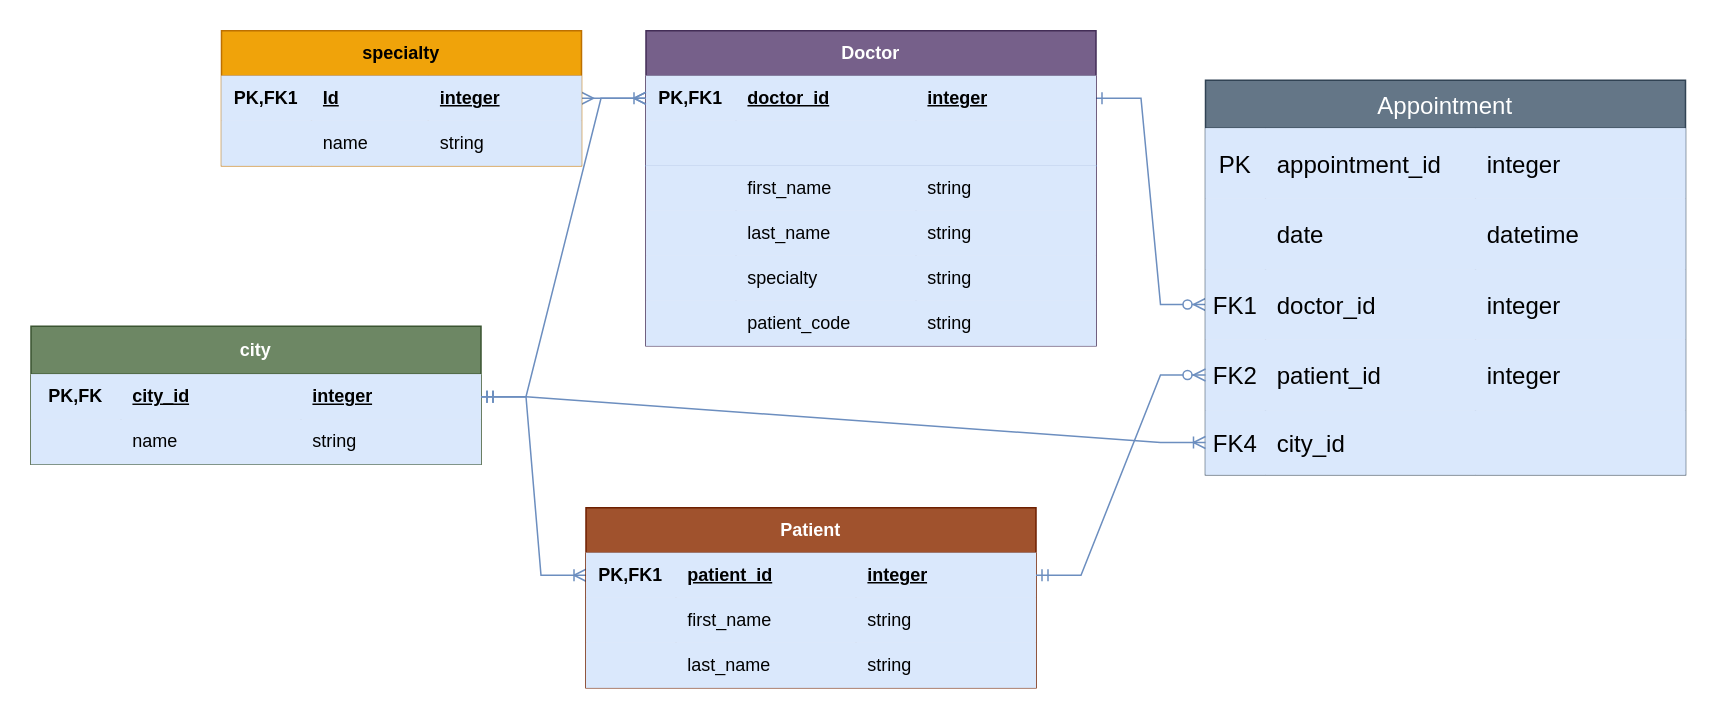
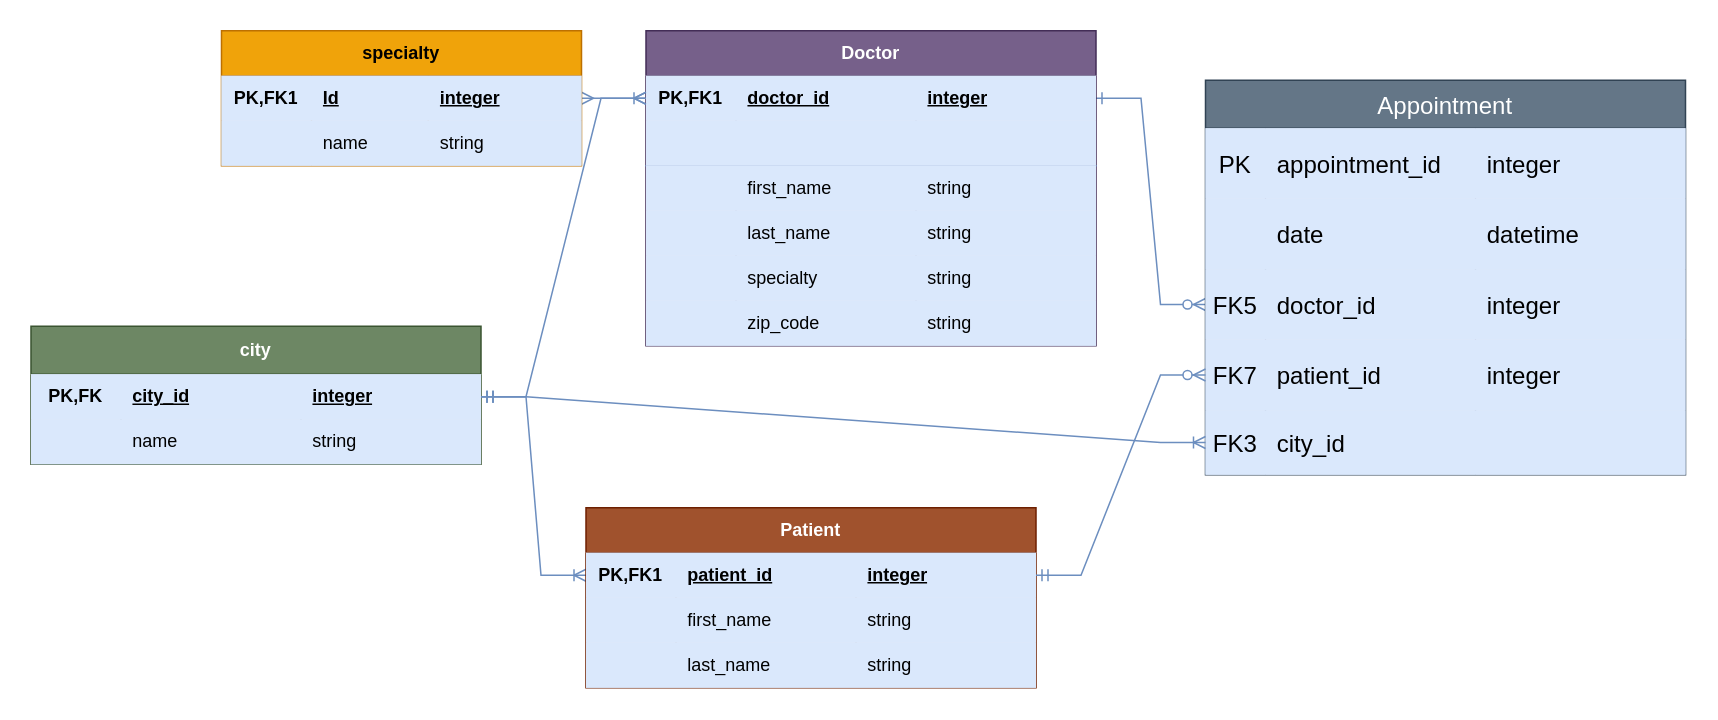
(1235, 305) -> (1235, 305)
(806, 323) -> (786, 323)
(1235, 376) -> (1235, 376)
(1235, 443) -> (1235, 443)
